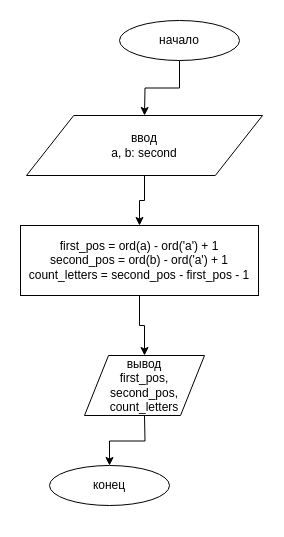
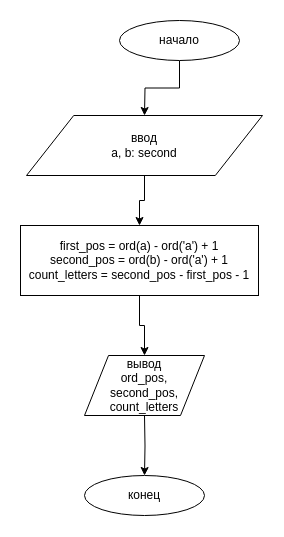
(145, 386) -> (145, 386)
(110, 486) -> (145, 496)
